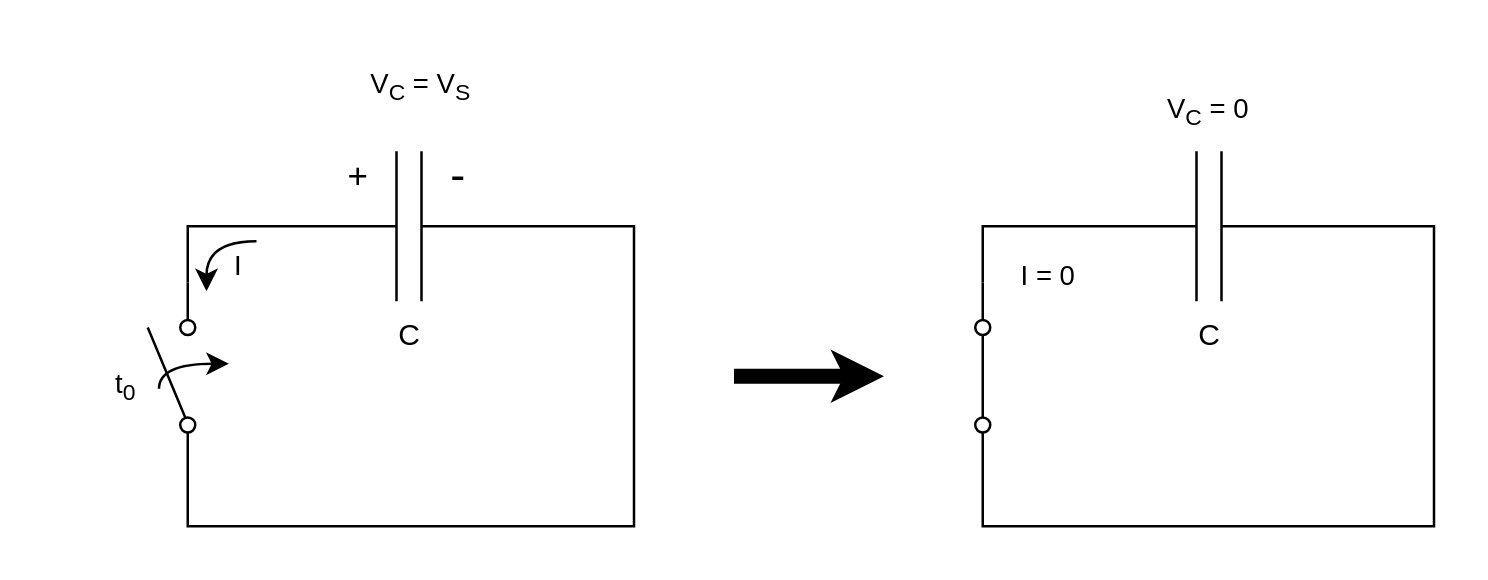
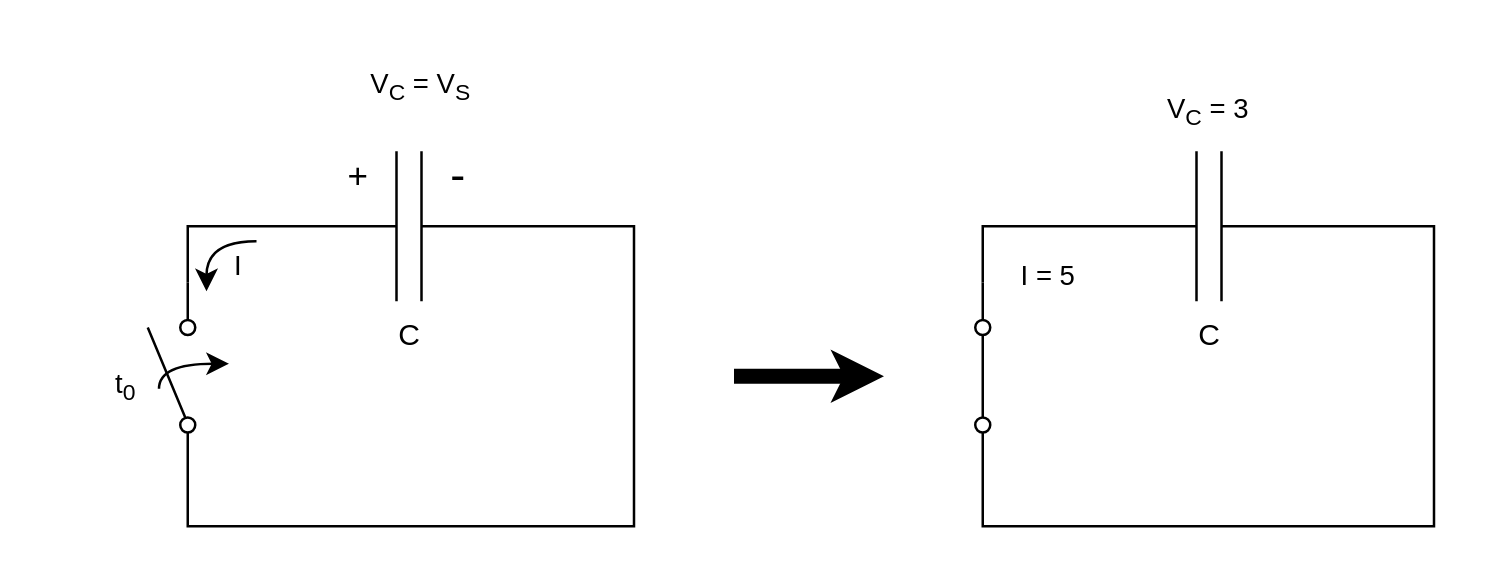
(1209, 114) -> (1209, 114)
(1049, 276) -> (1049, 276)
